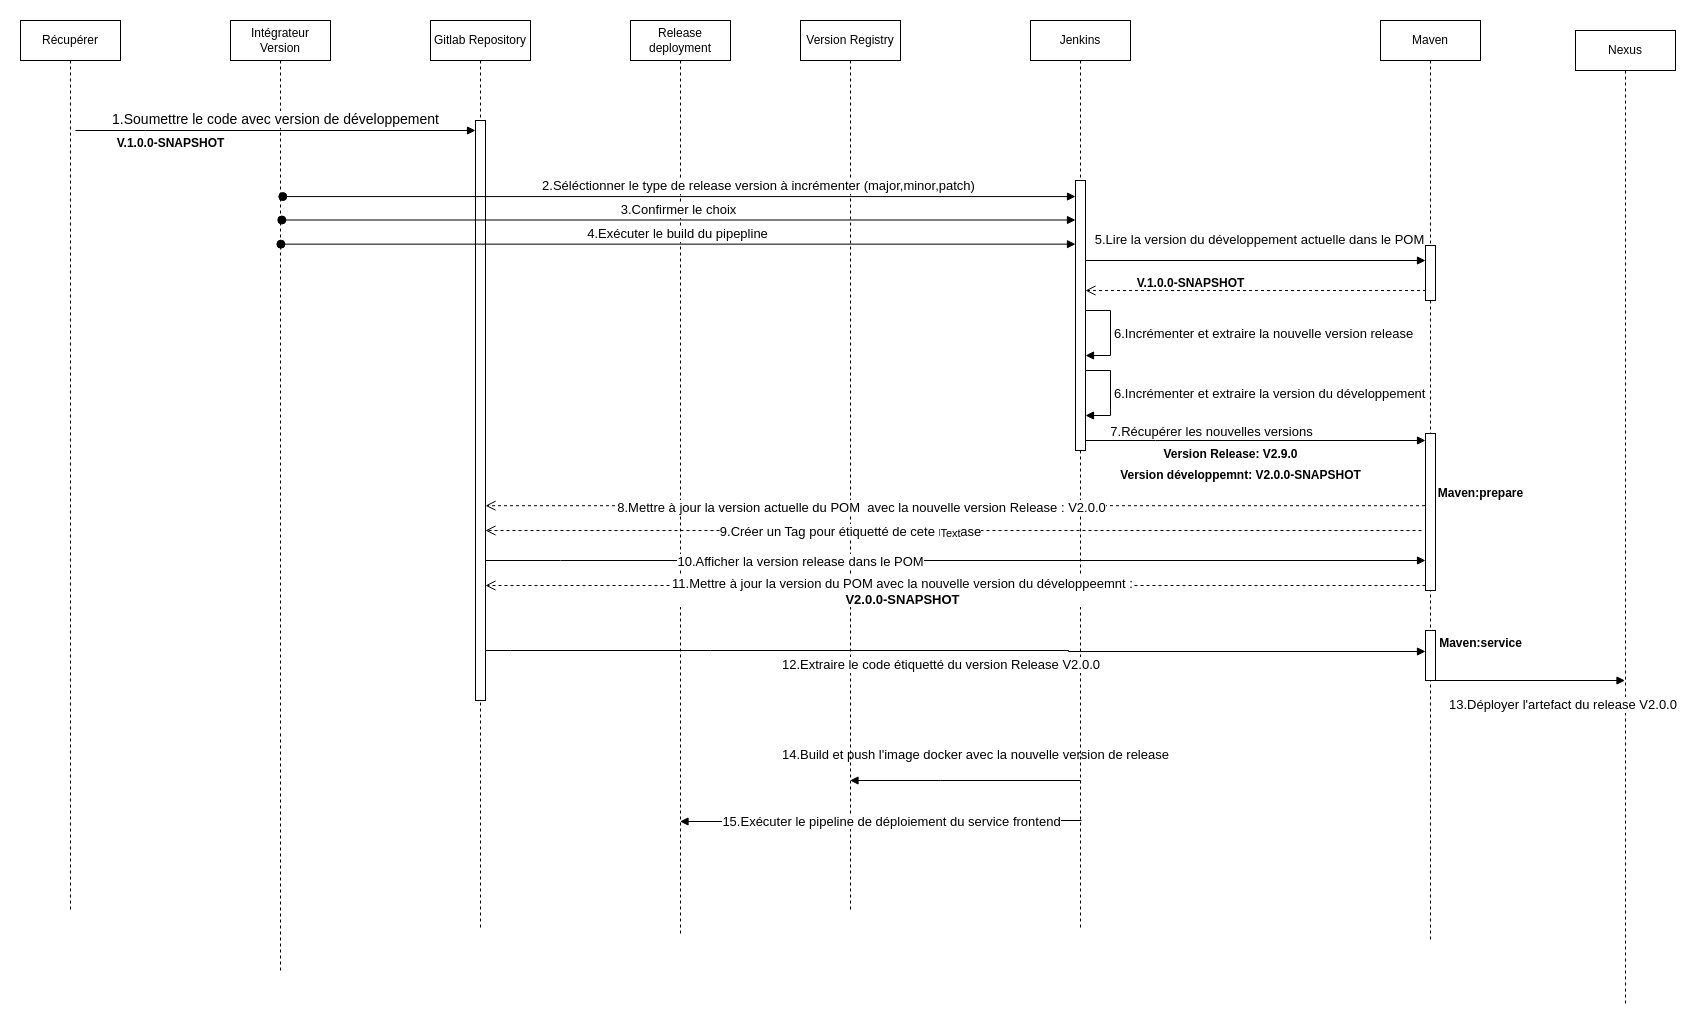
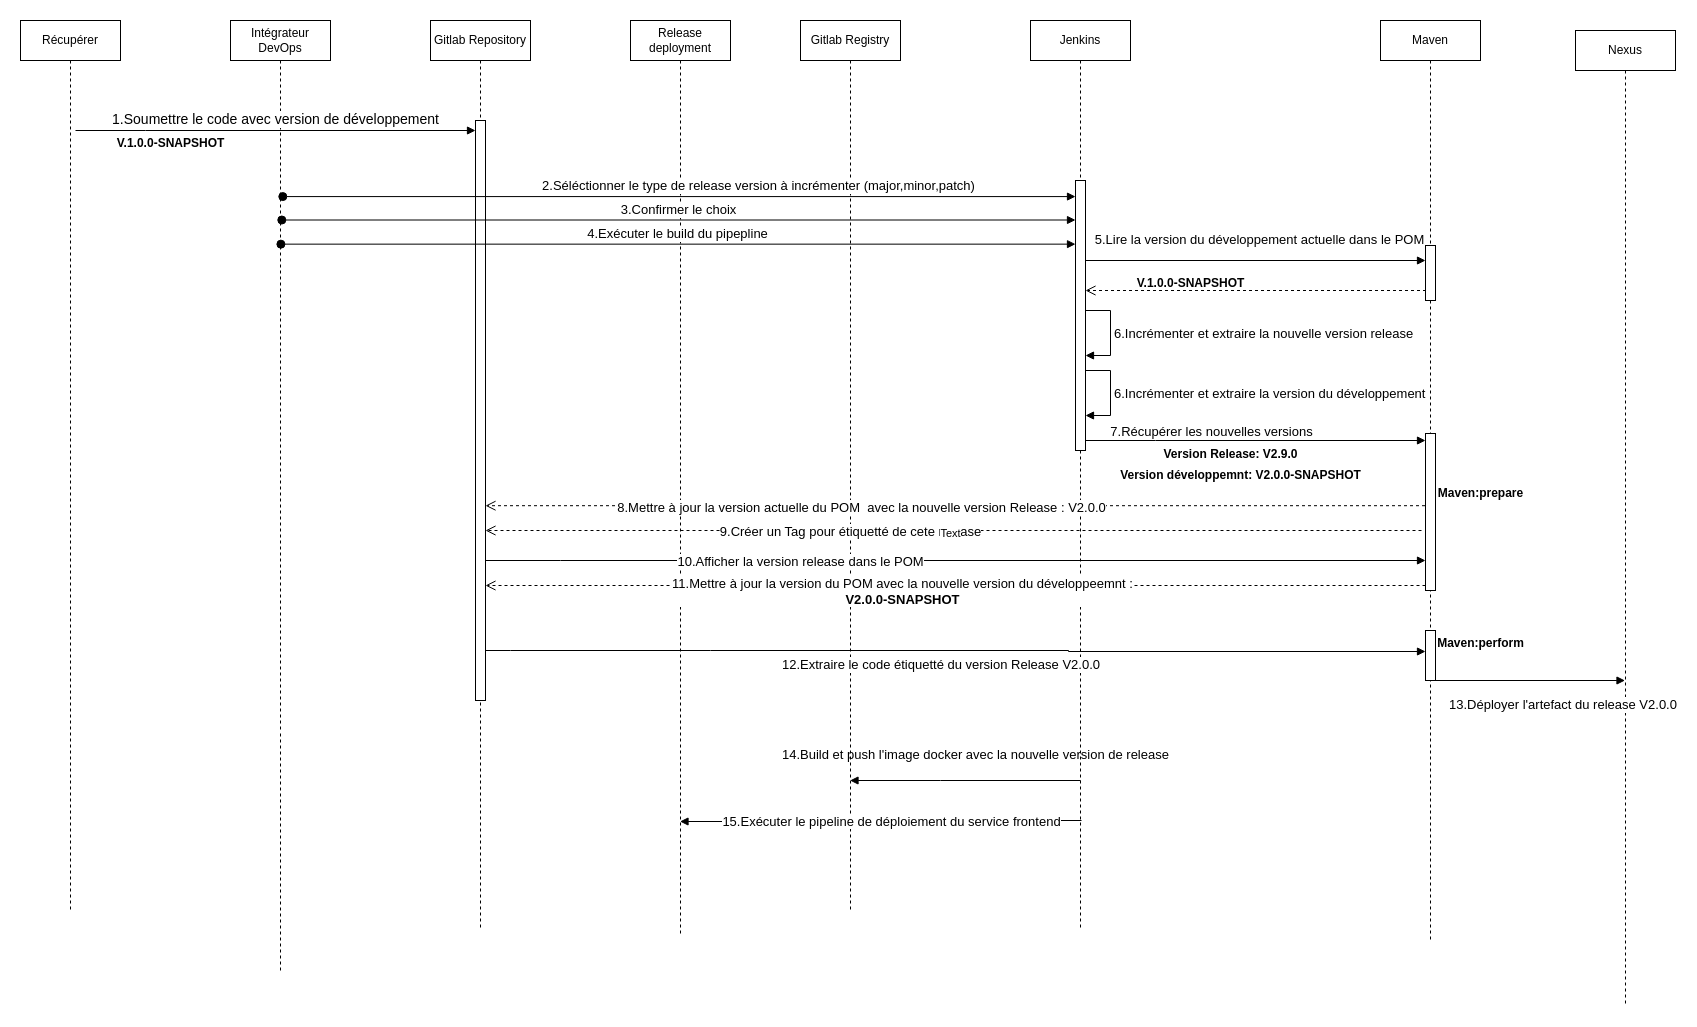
(281, 41) -> (281, 41)
(851, 41) -> (851, 41)
(1481, 644) -> (1481, 644)
